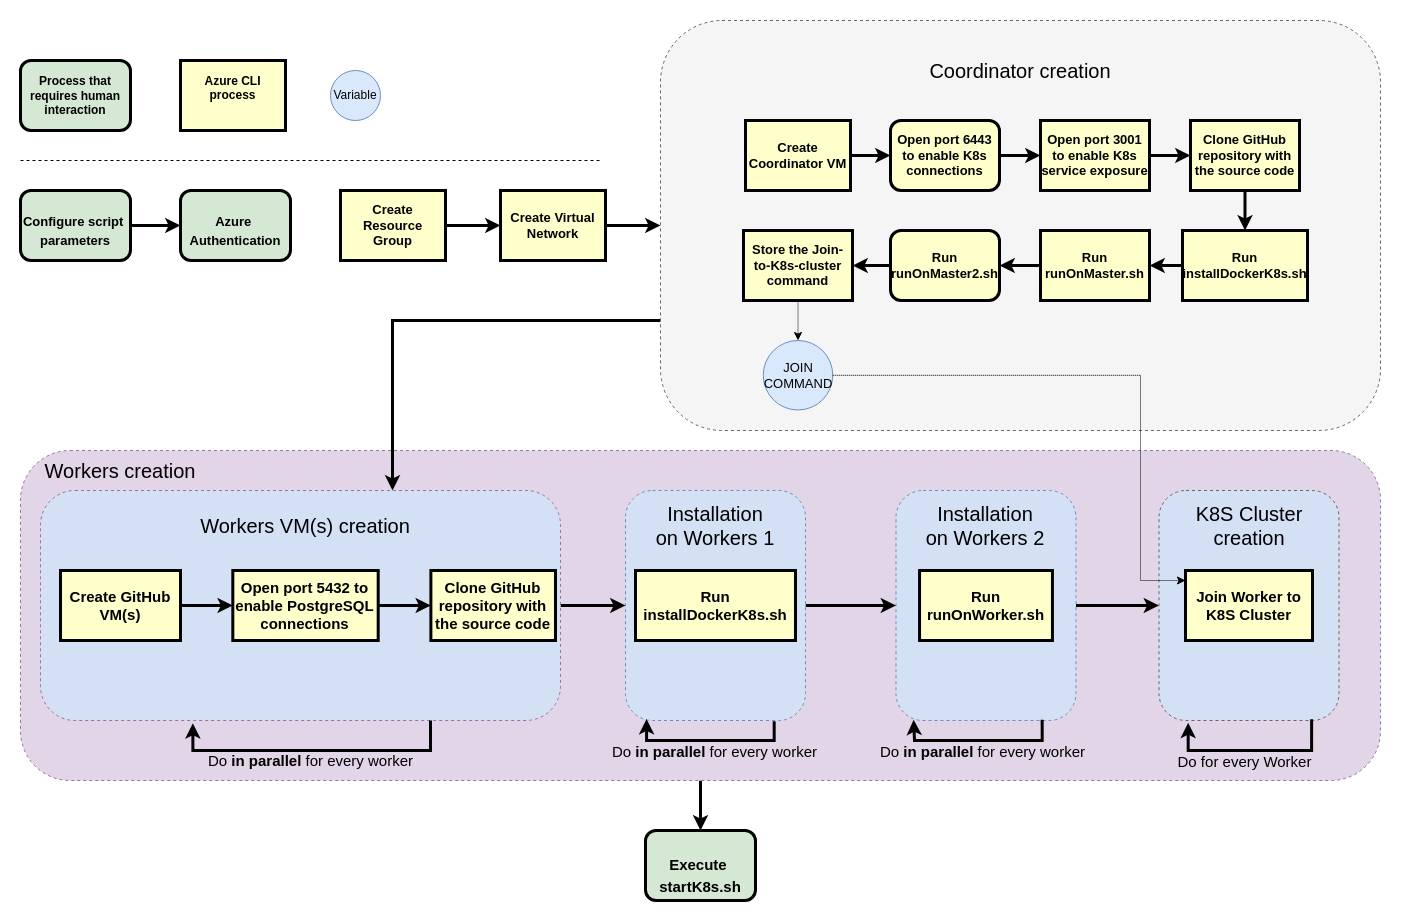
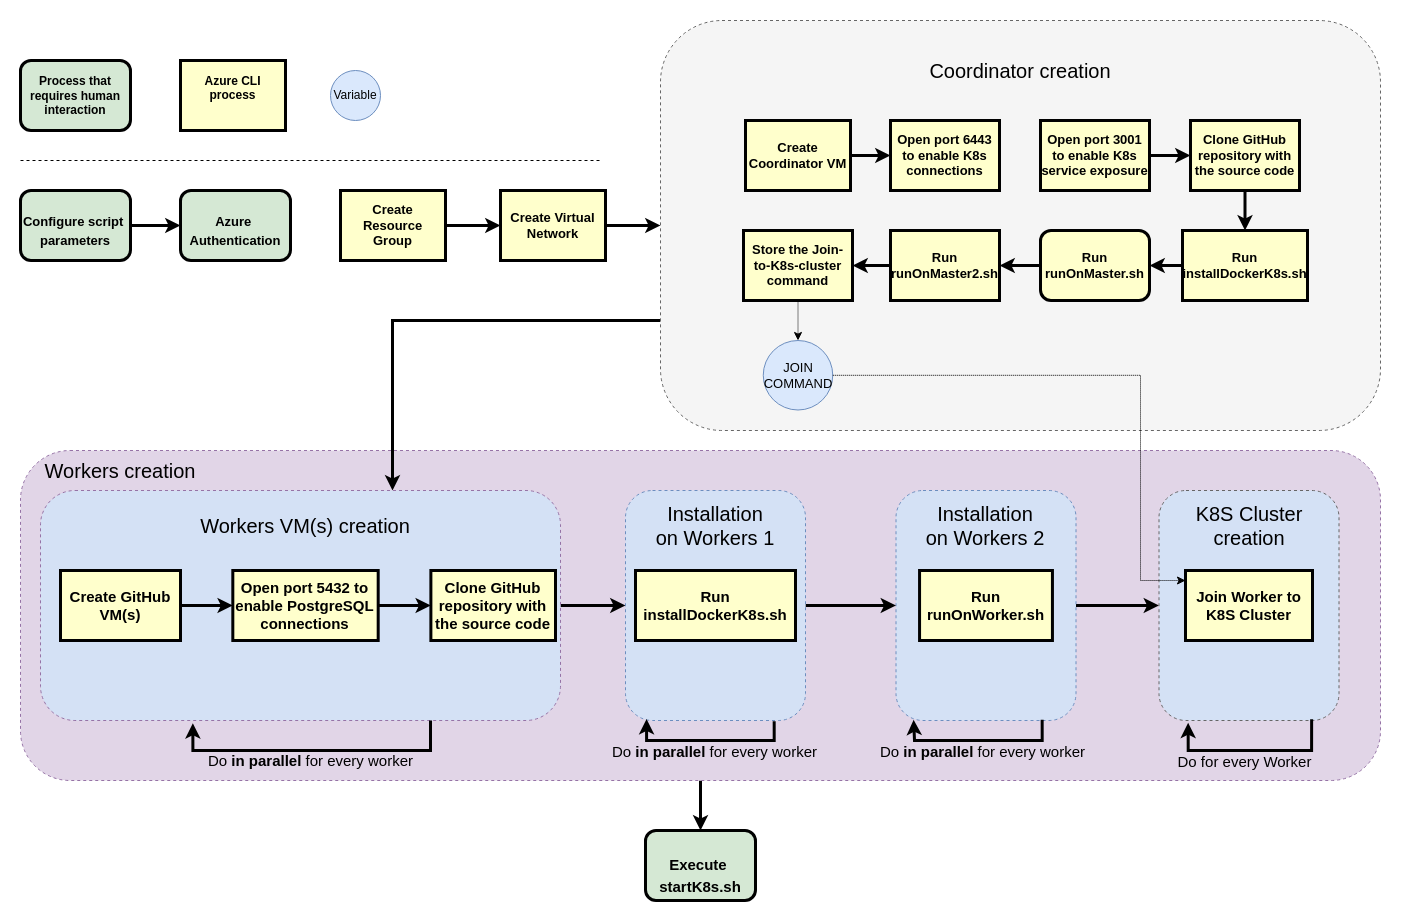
(945, 156) -> (945, 156)
(1015, 156) -> none
(945, 266) -> (945, 266)
(1095, 266) -> (1095, 266)
